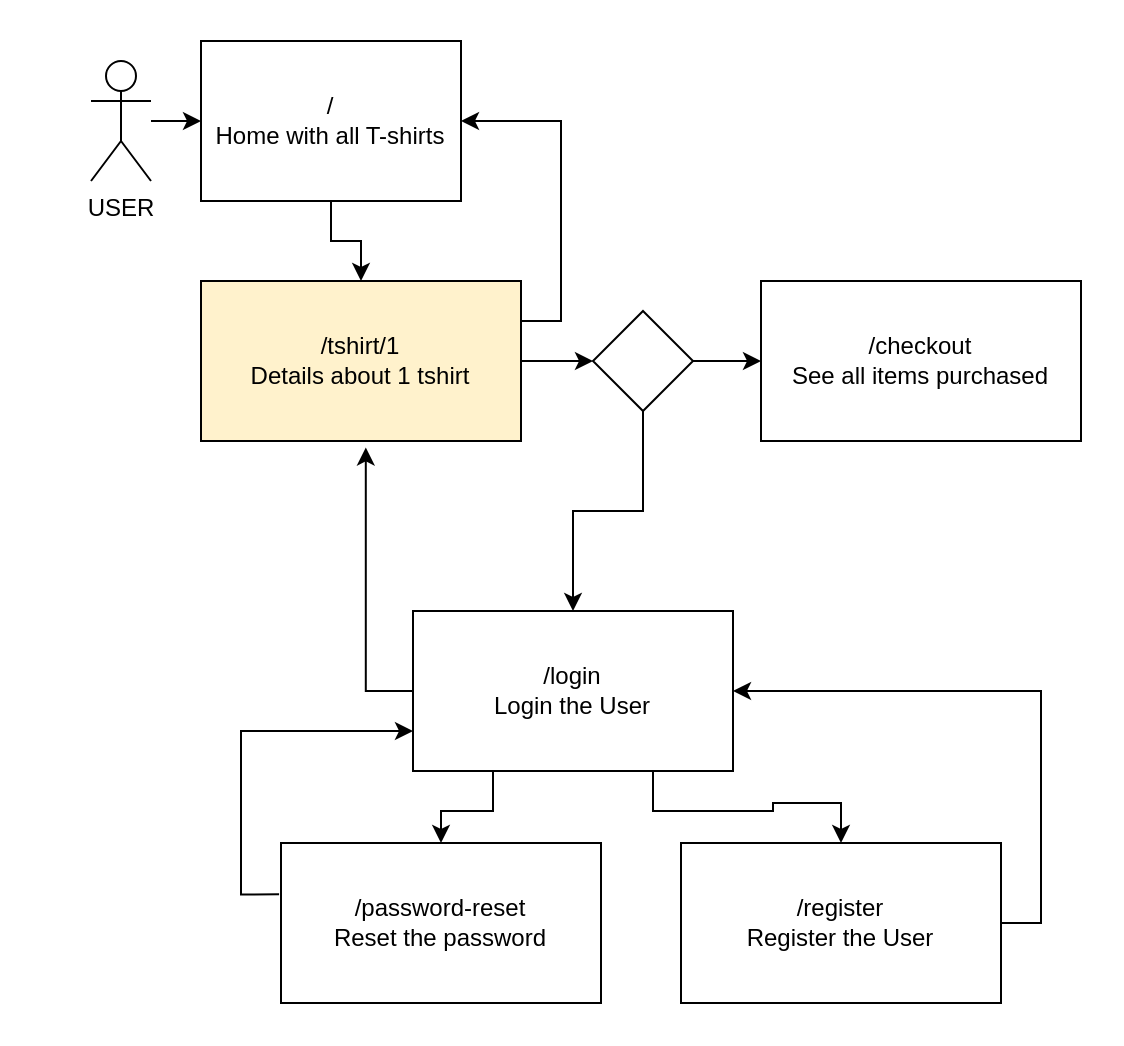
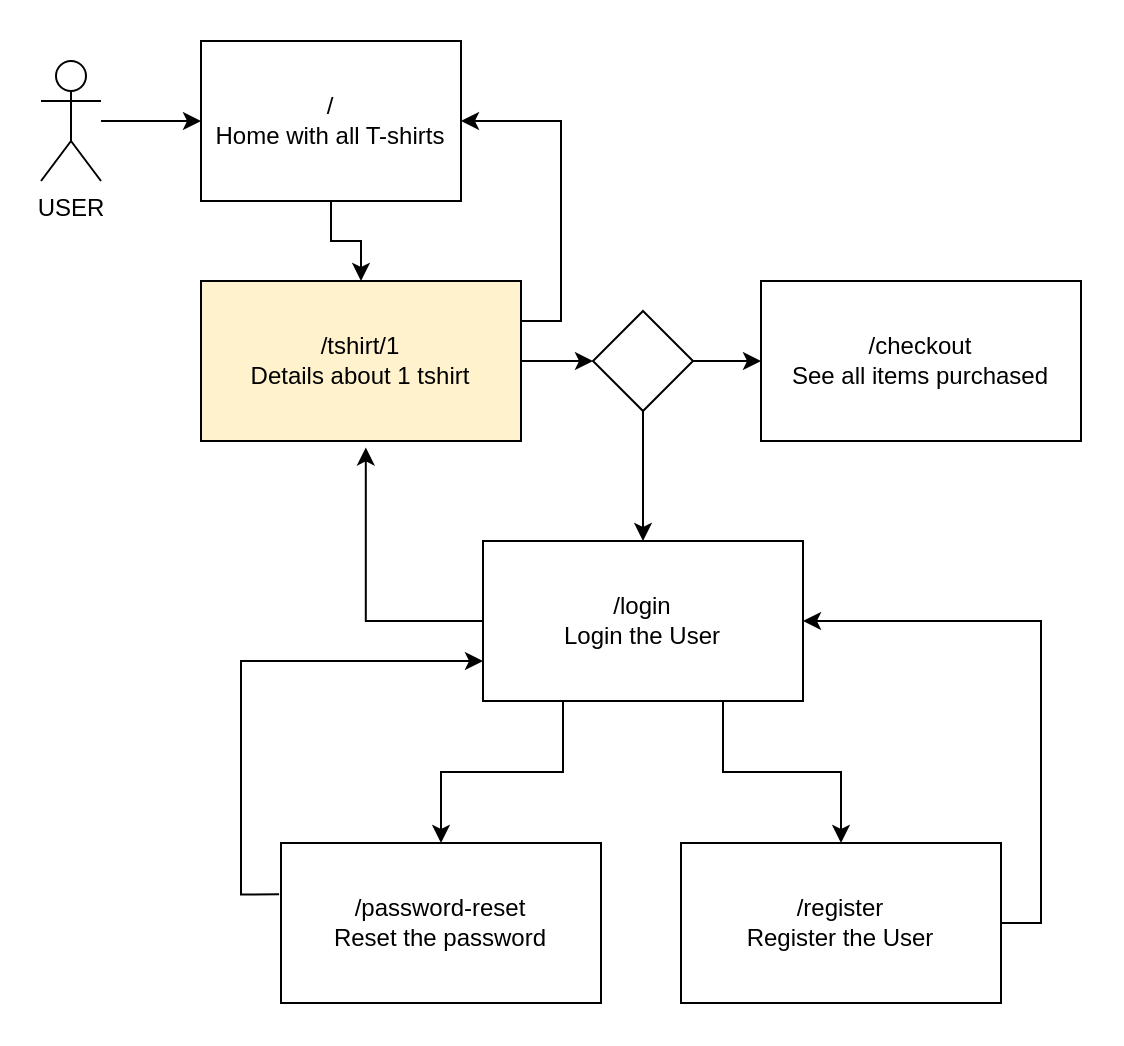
(121, 121) -> (71, 121)
(573, 691) -> (643, 621)
